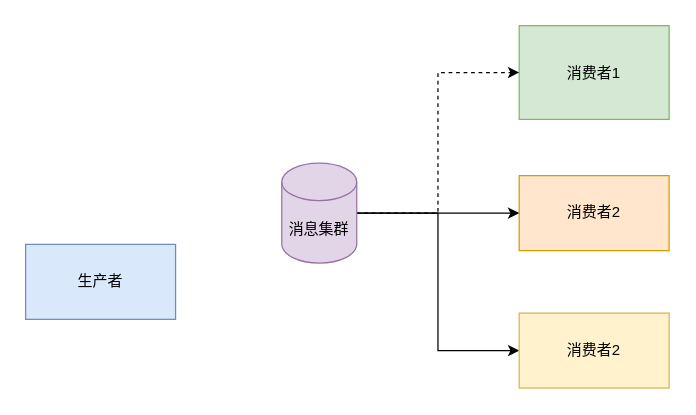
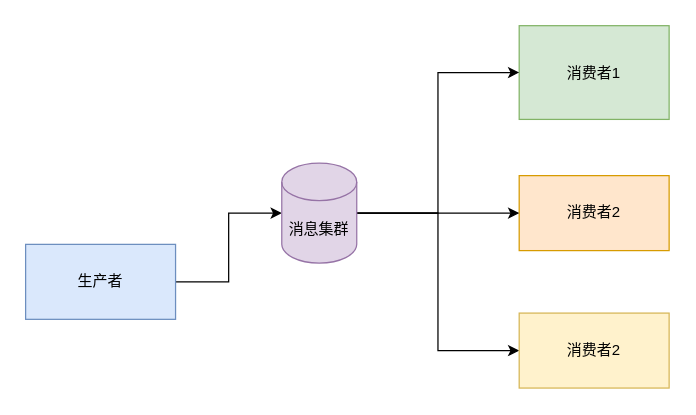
(438, 105) -> (438, 105)
none -> (229, 252)
